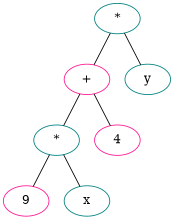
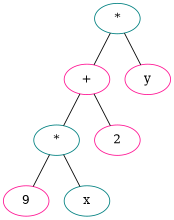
(148, 79) -> (148, 79)
(117, 140) -> (117, 140)
